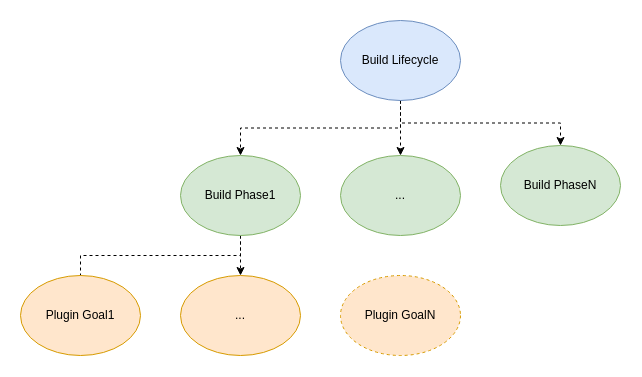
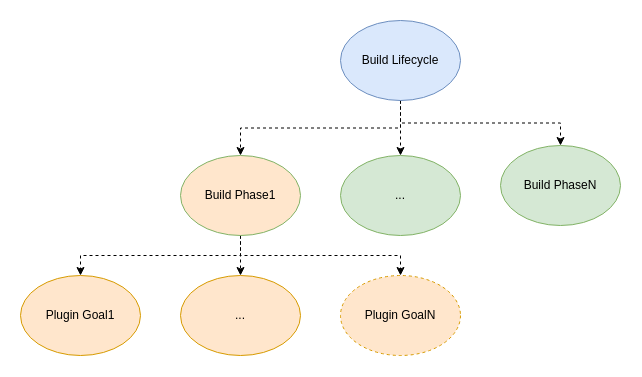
(241, 196) -> (241, 196)
none -> (329, 256)
(81, 270) -> (81, 267)
